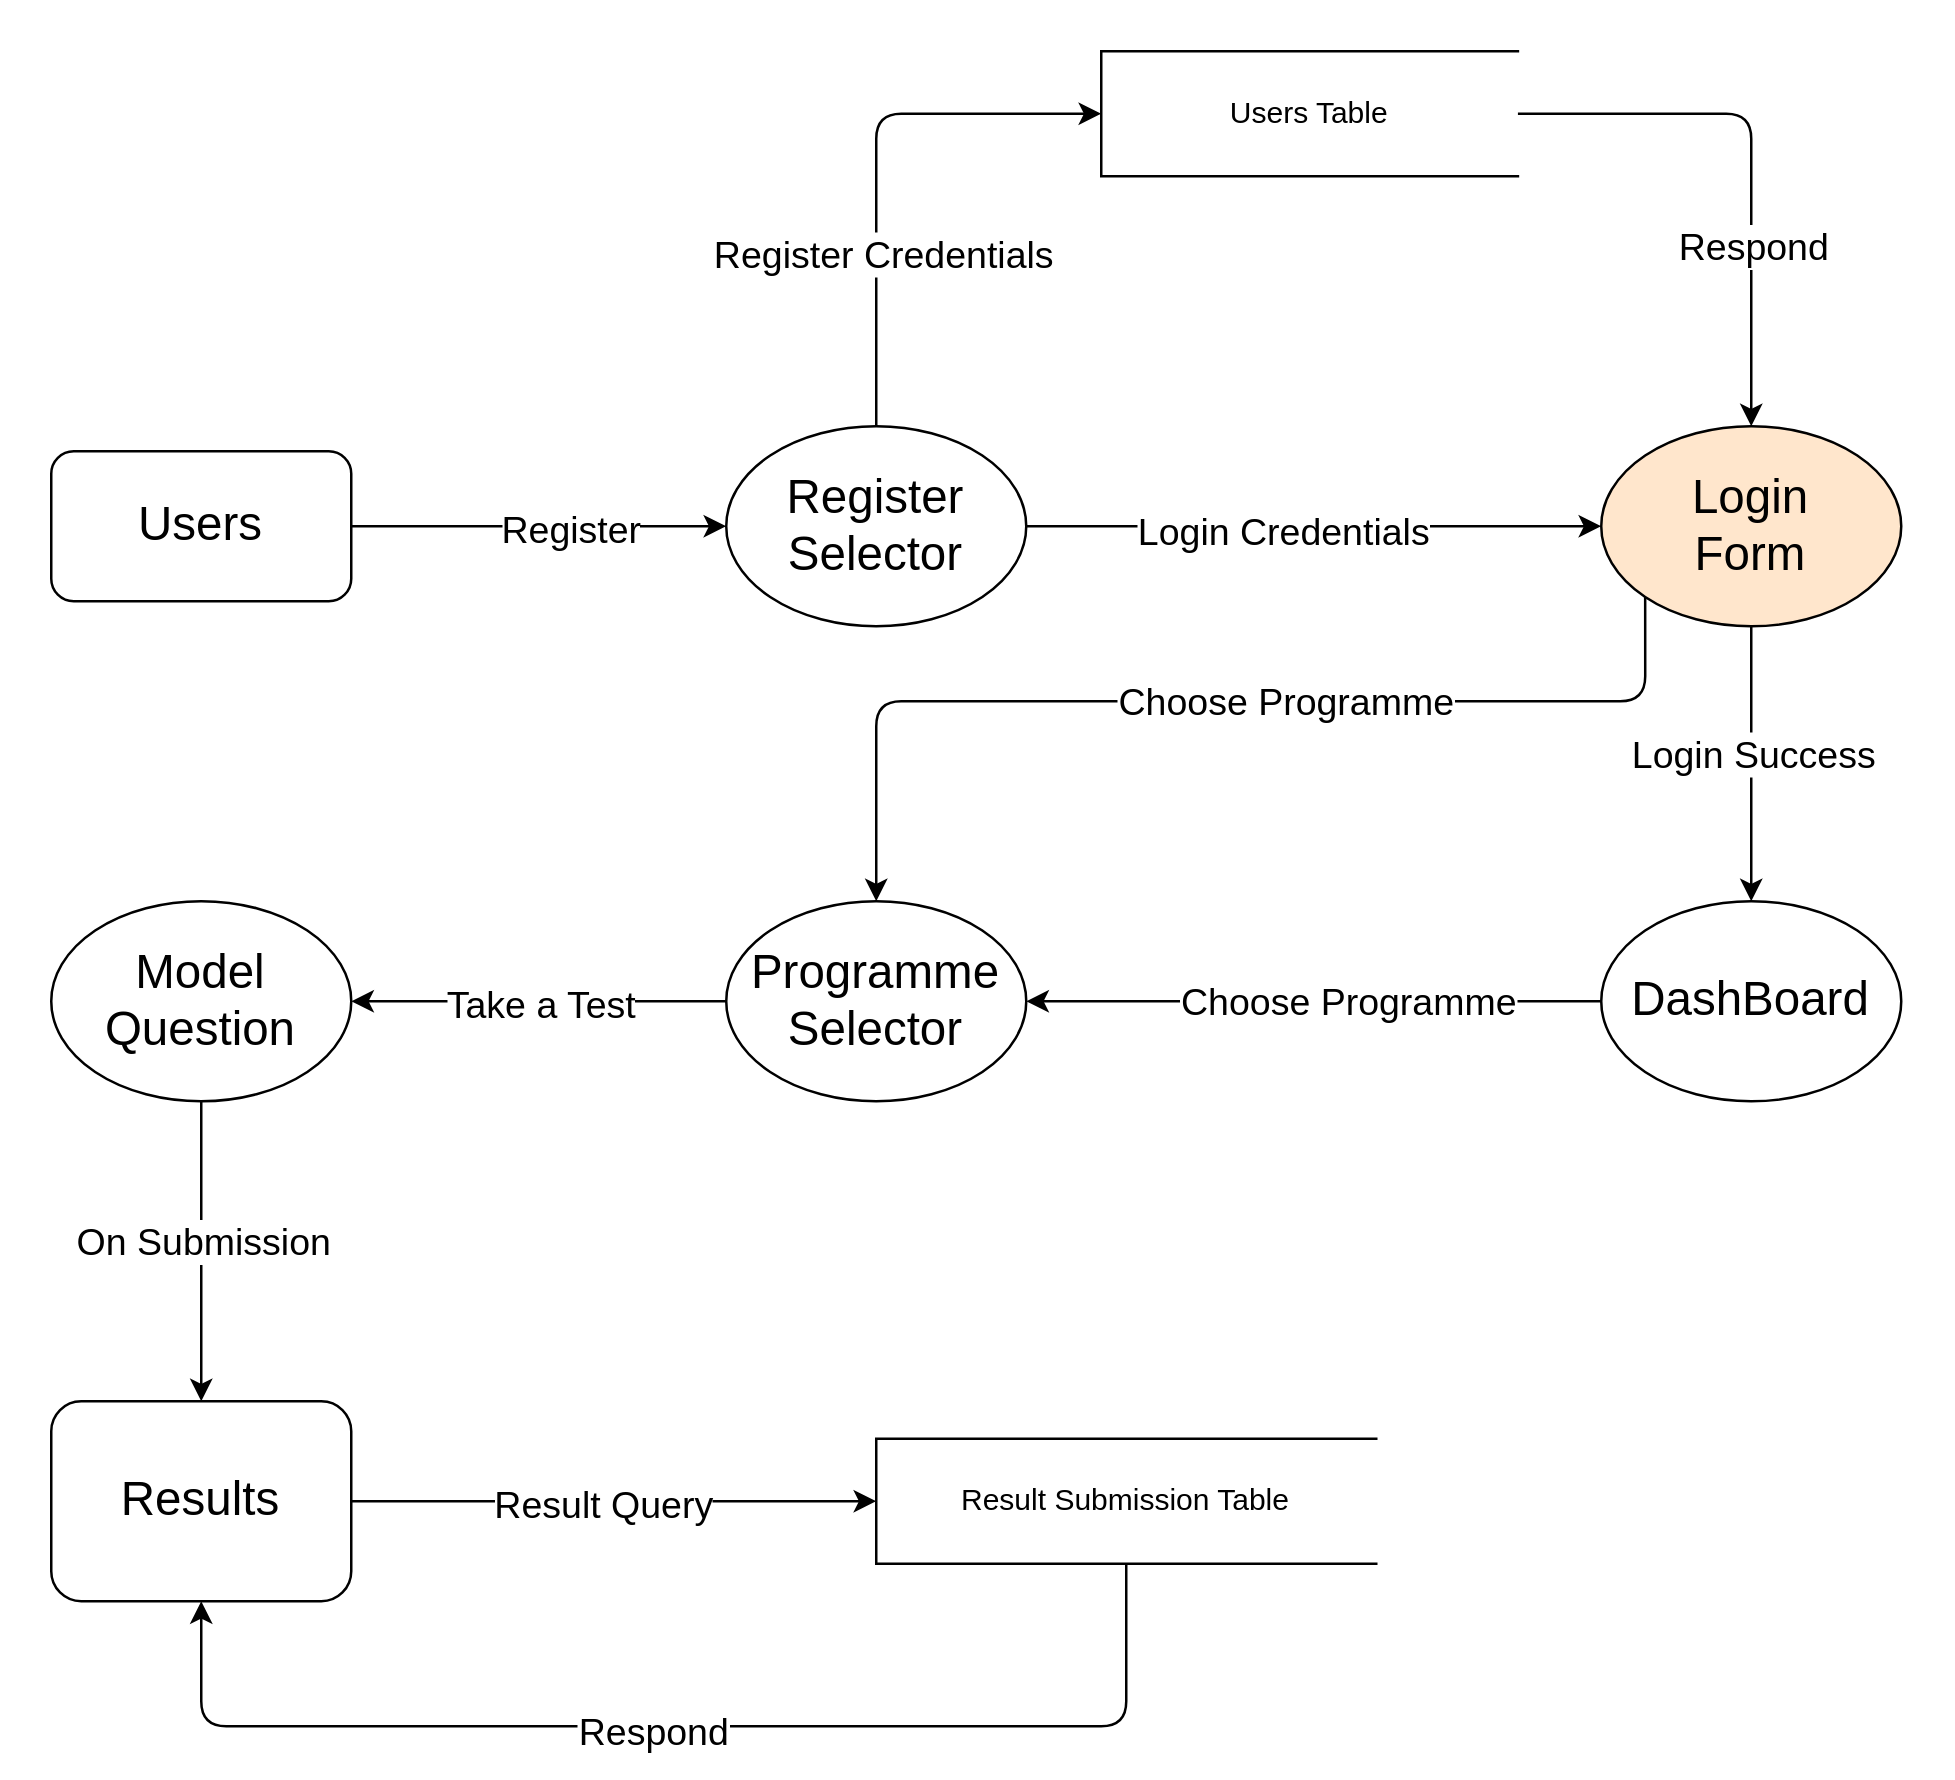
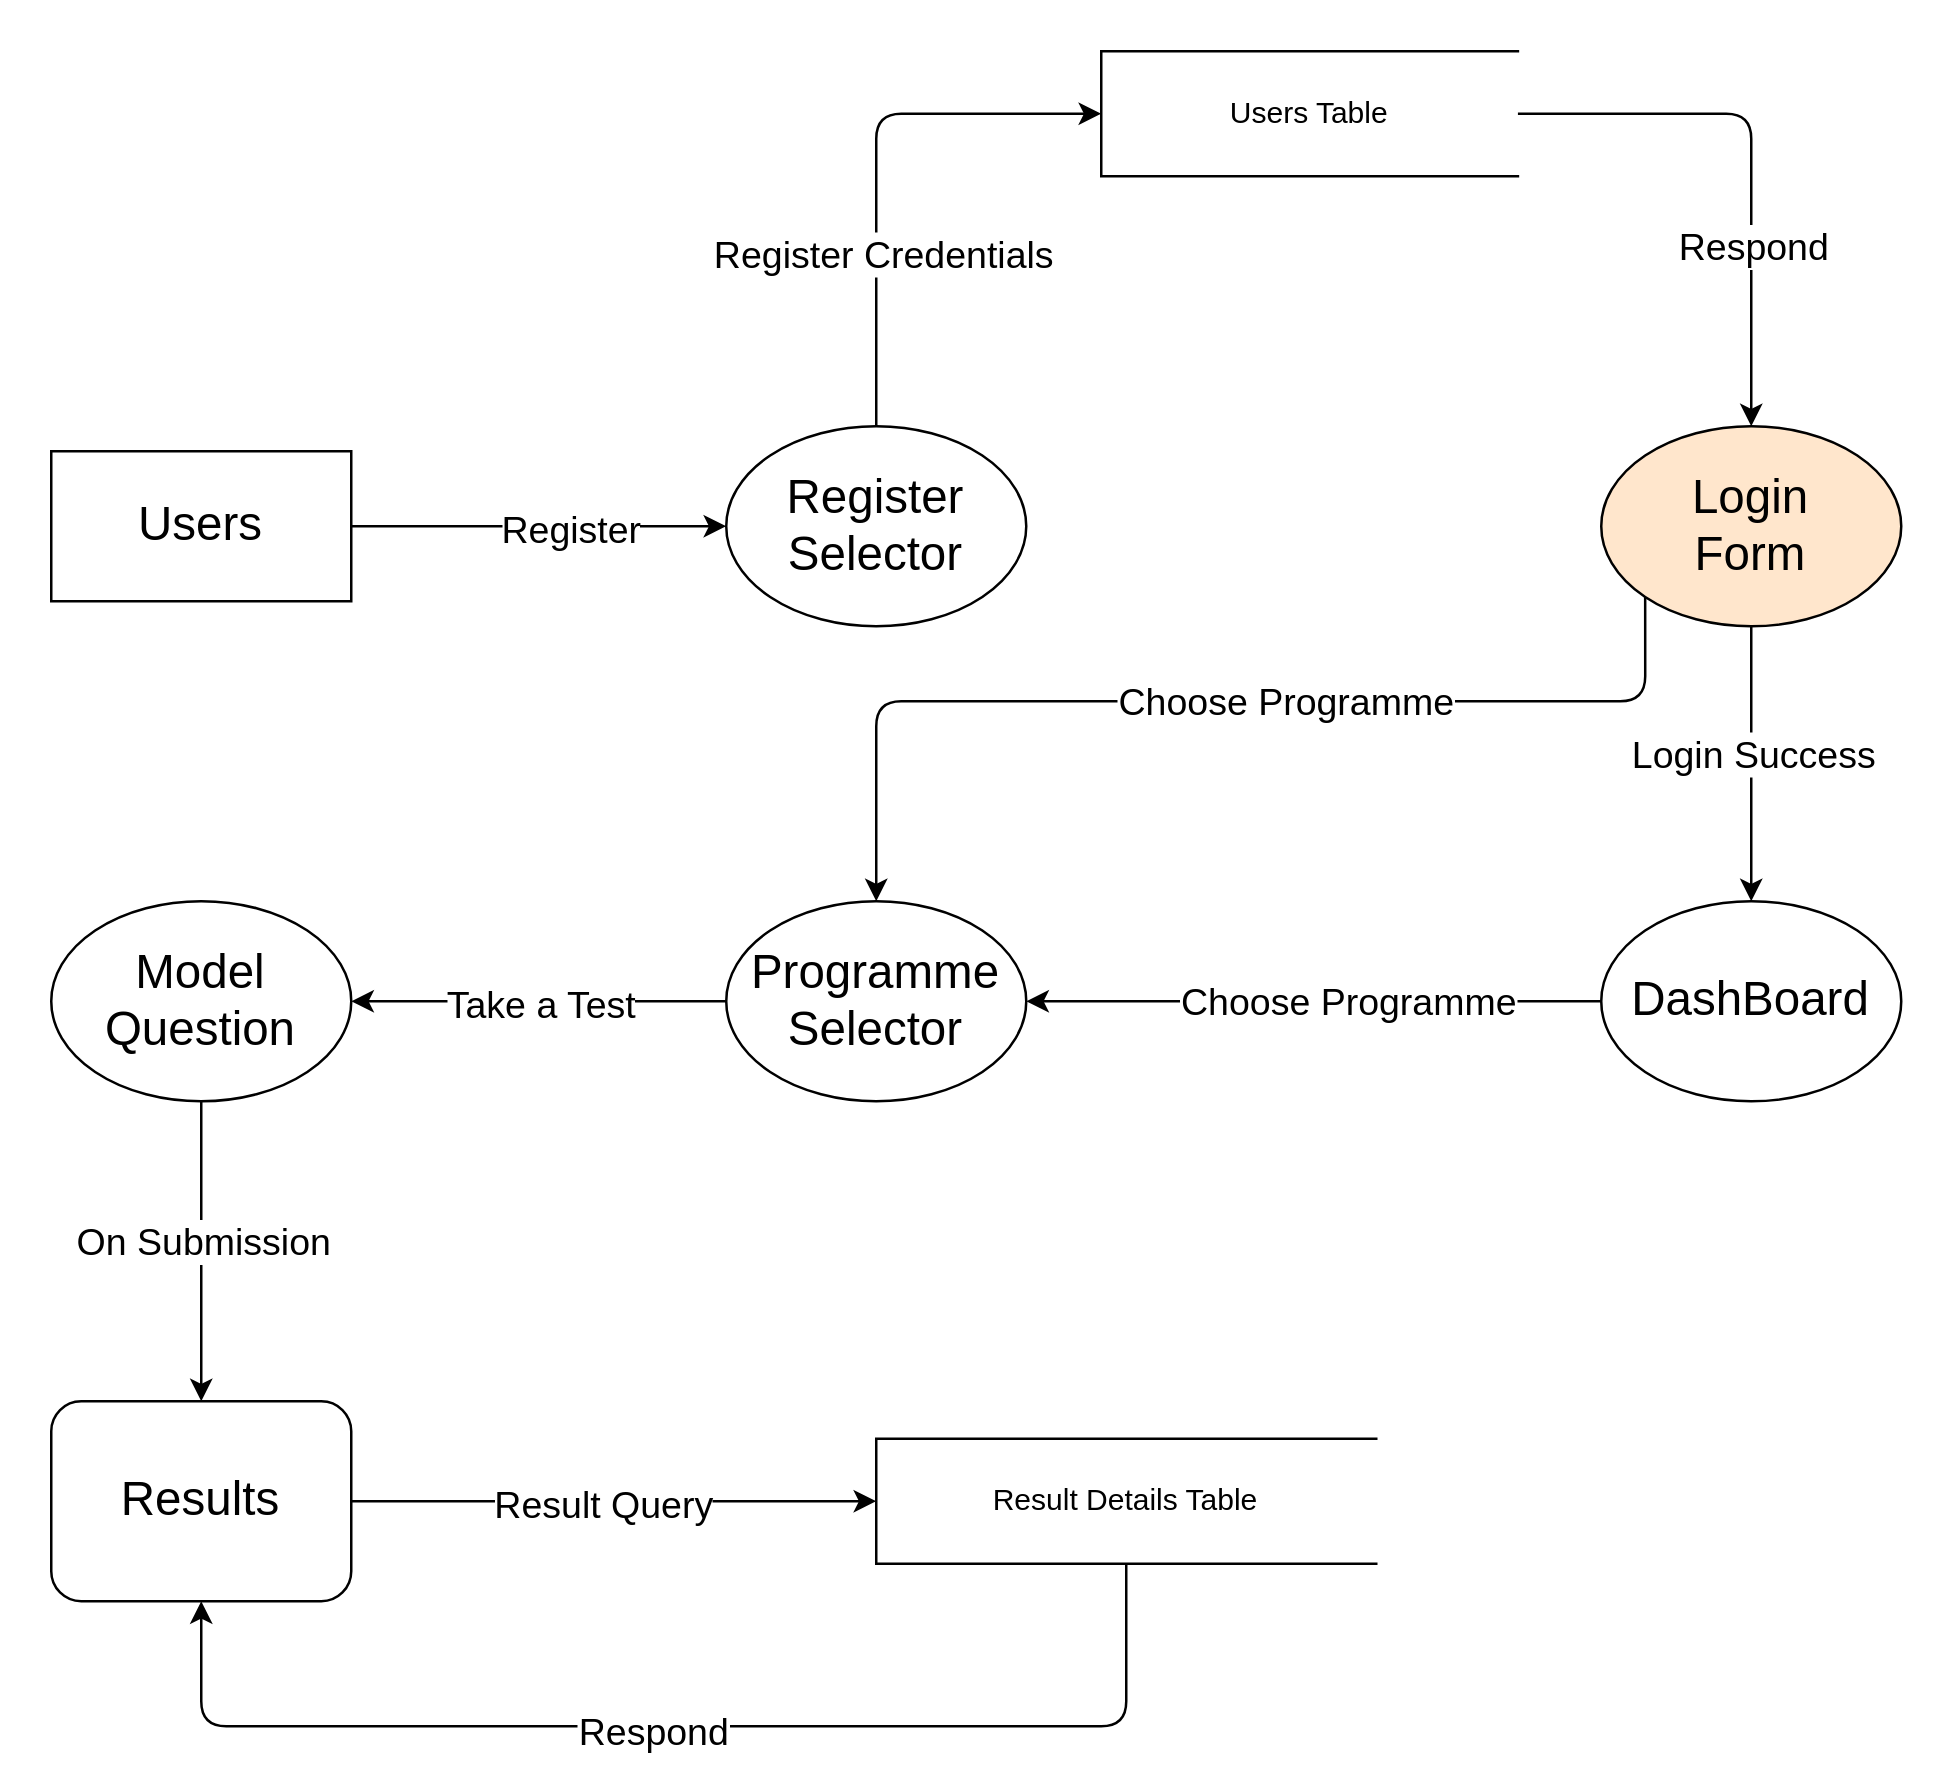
(201, 526) -> (201, 526)
(1422, 526) -> none
(1126, 1501) -> (1126, 1501)
